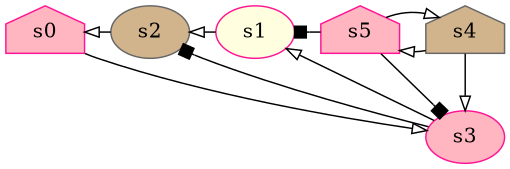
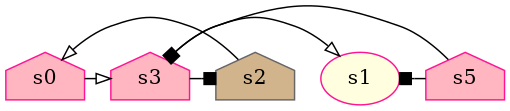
(150, 32) -> (255, 79)
(210, 32) -> none
(465, 32) -> none
(465, 137) -> (150, 79)
